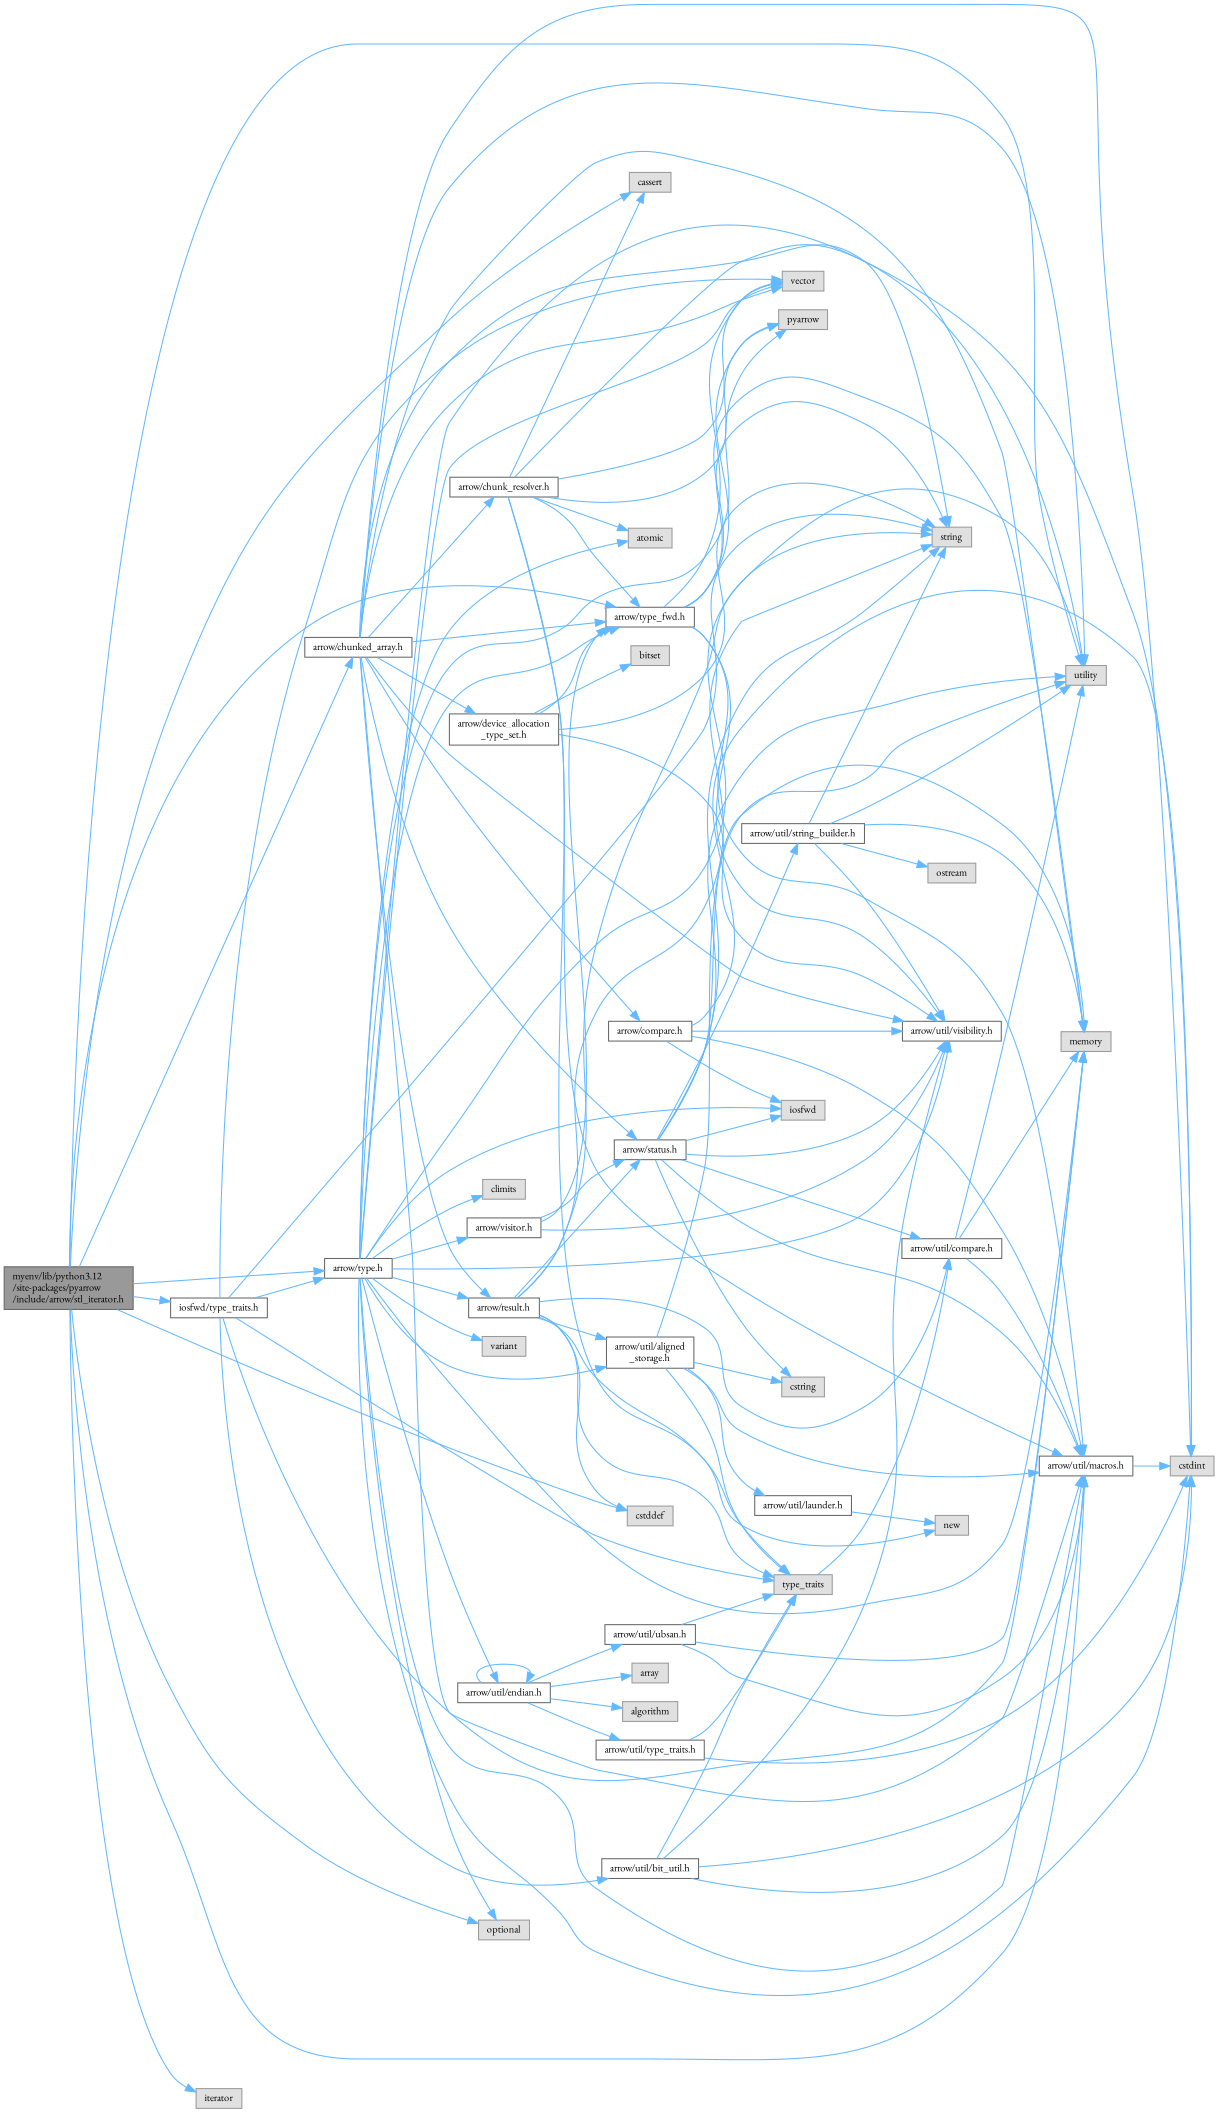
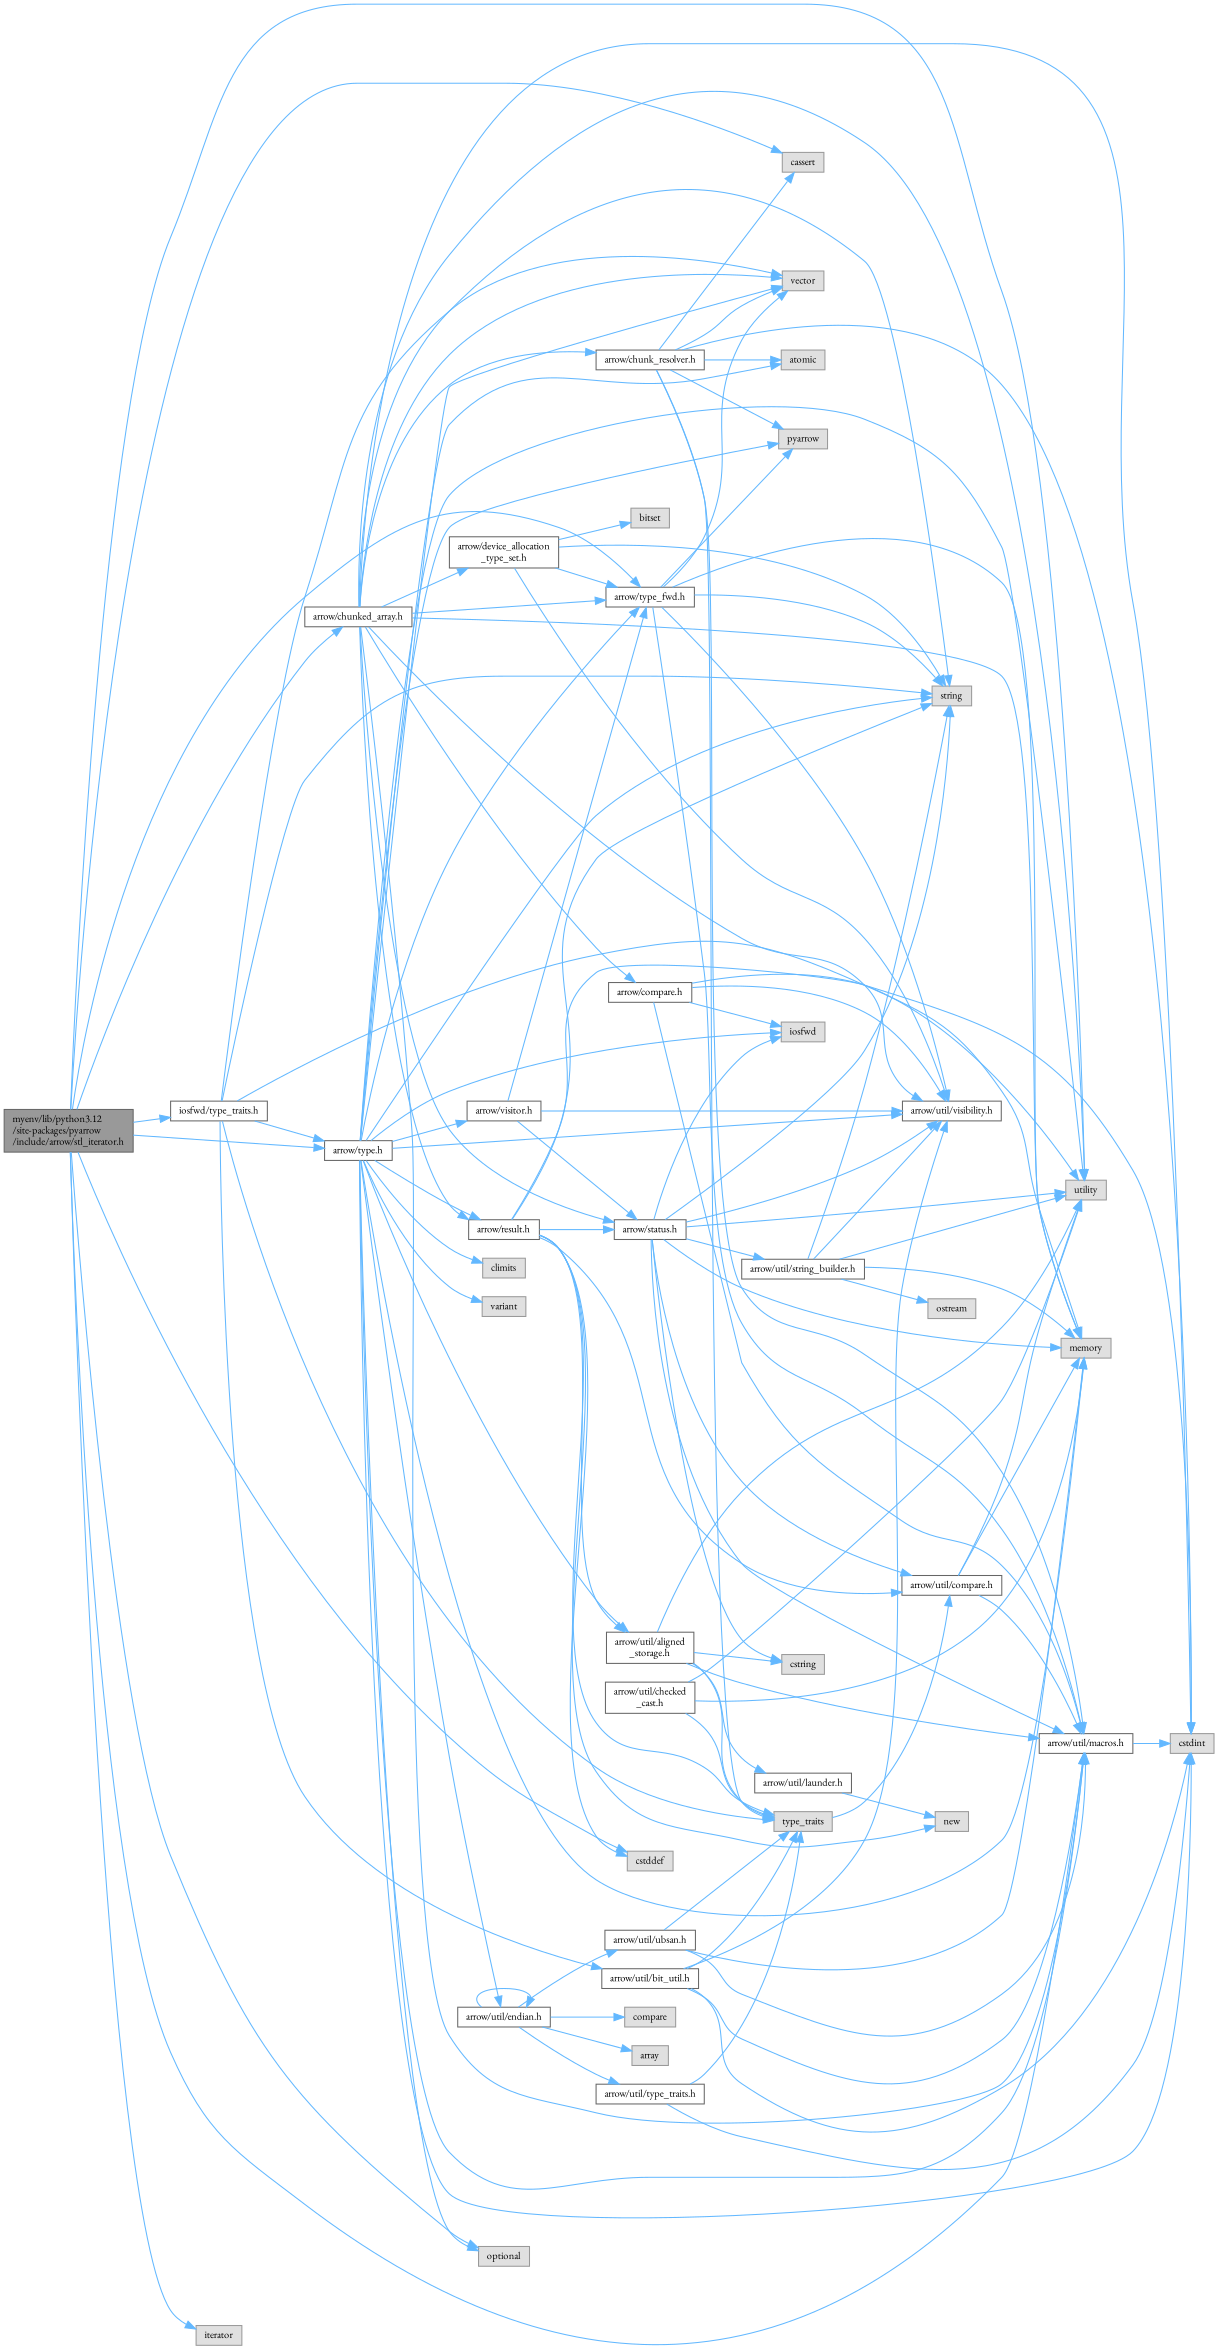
(584, 541) -> none
none -> (650, 1698)
(650, 1712) -> (650, 2017)
